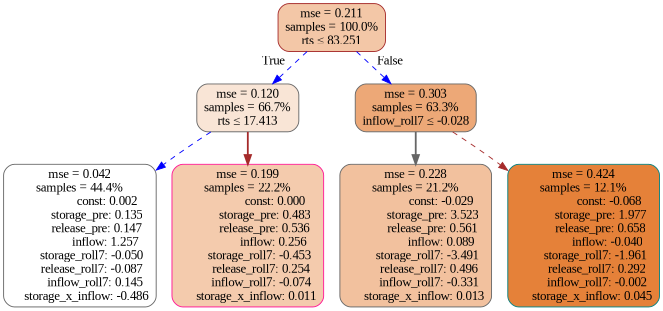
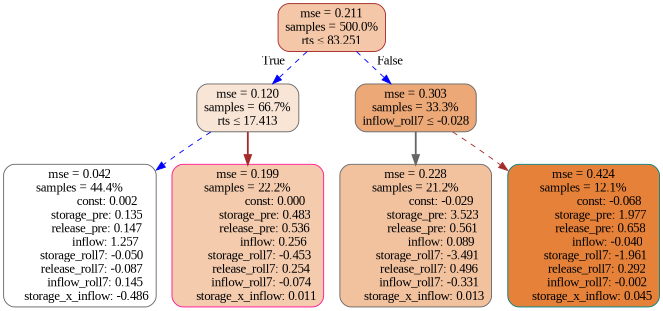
(332, 28) -> (332, 28)
(416, 108) -> (416, 108)
